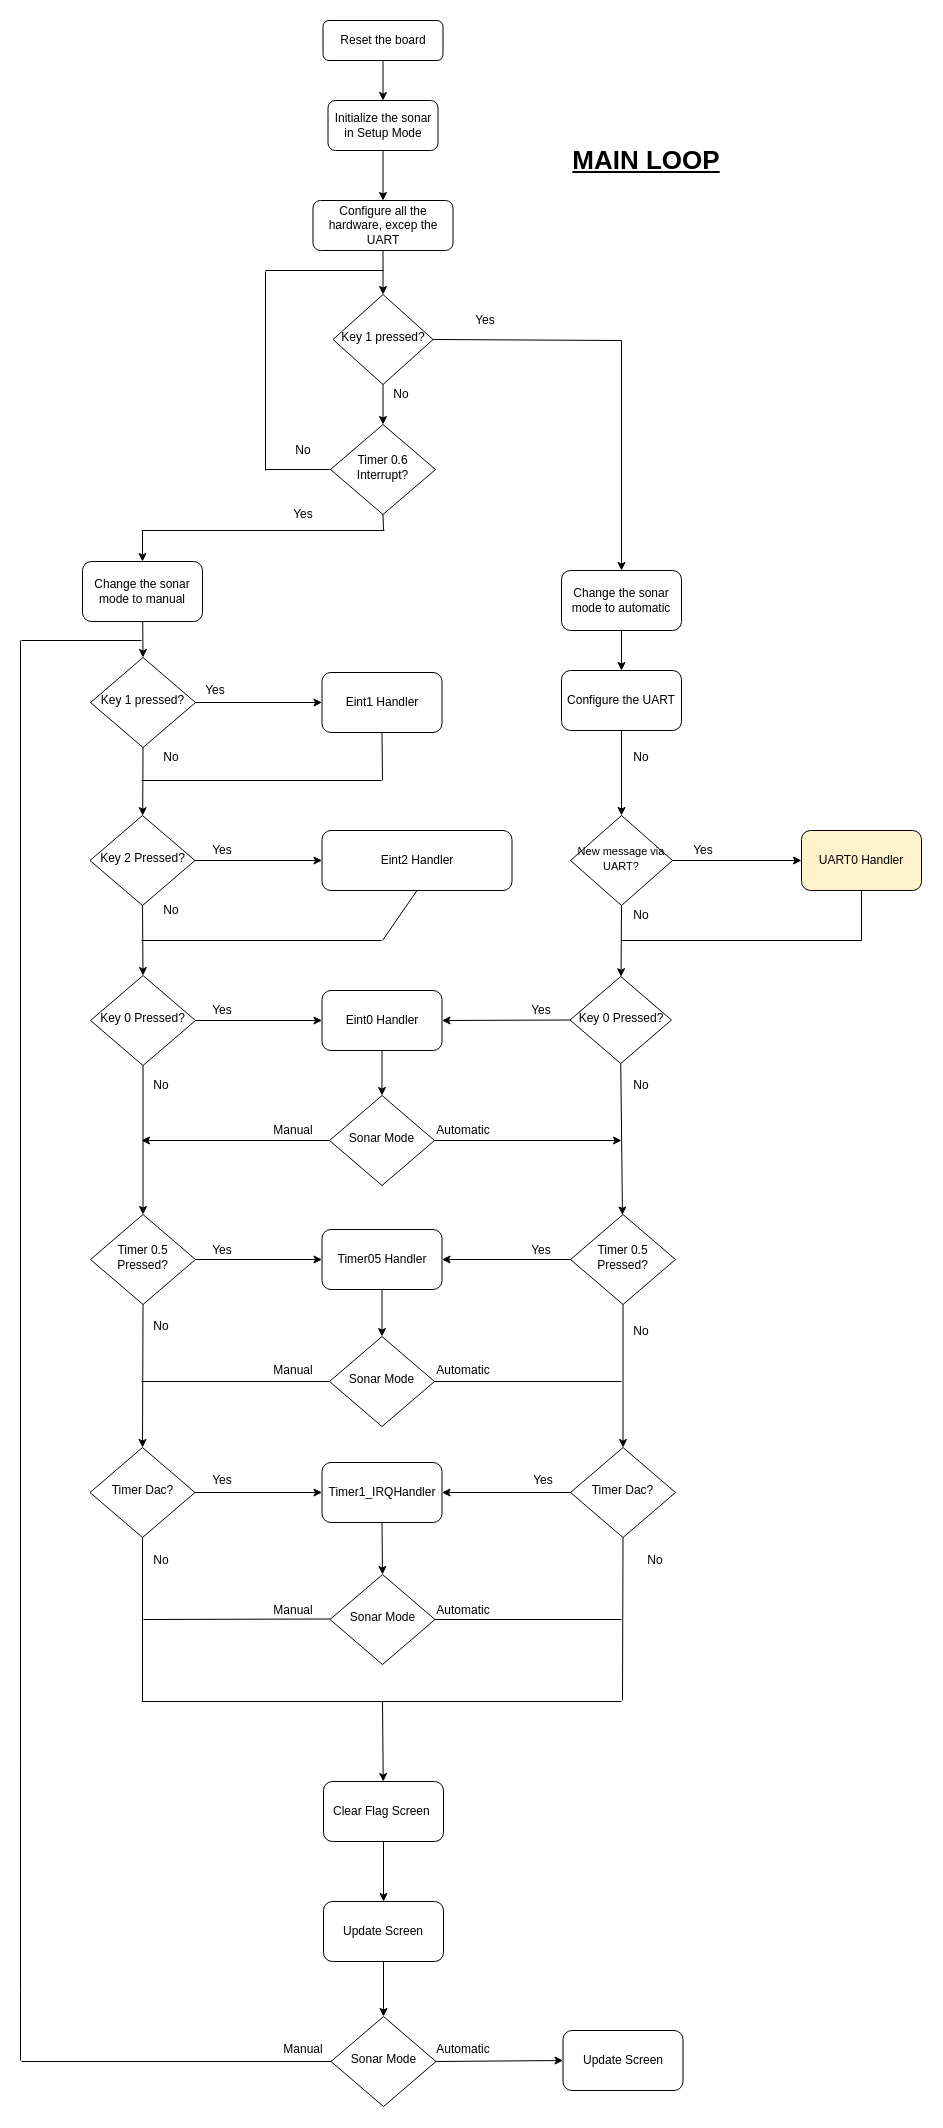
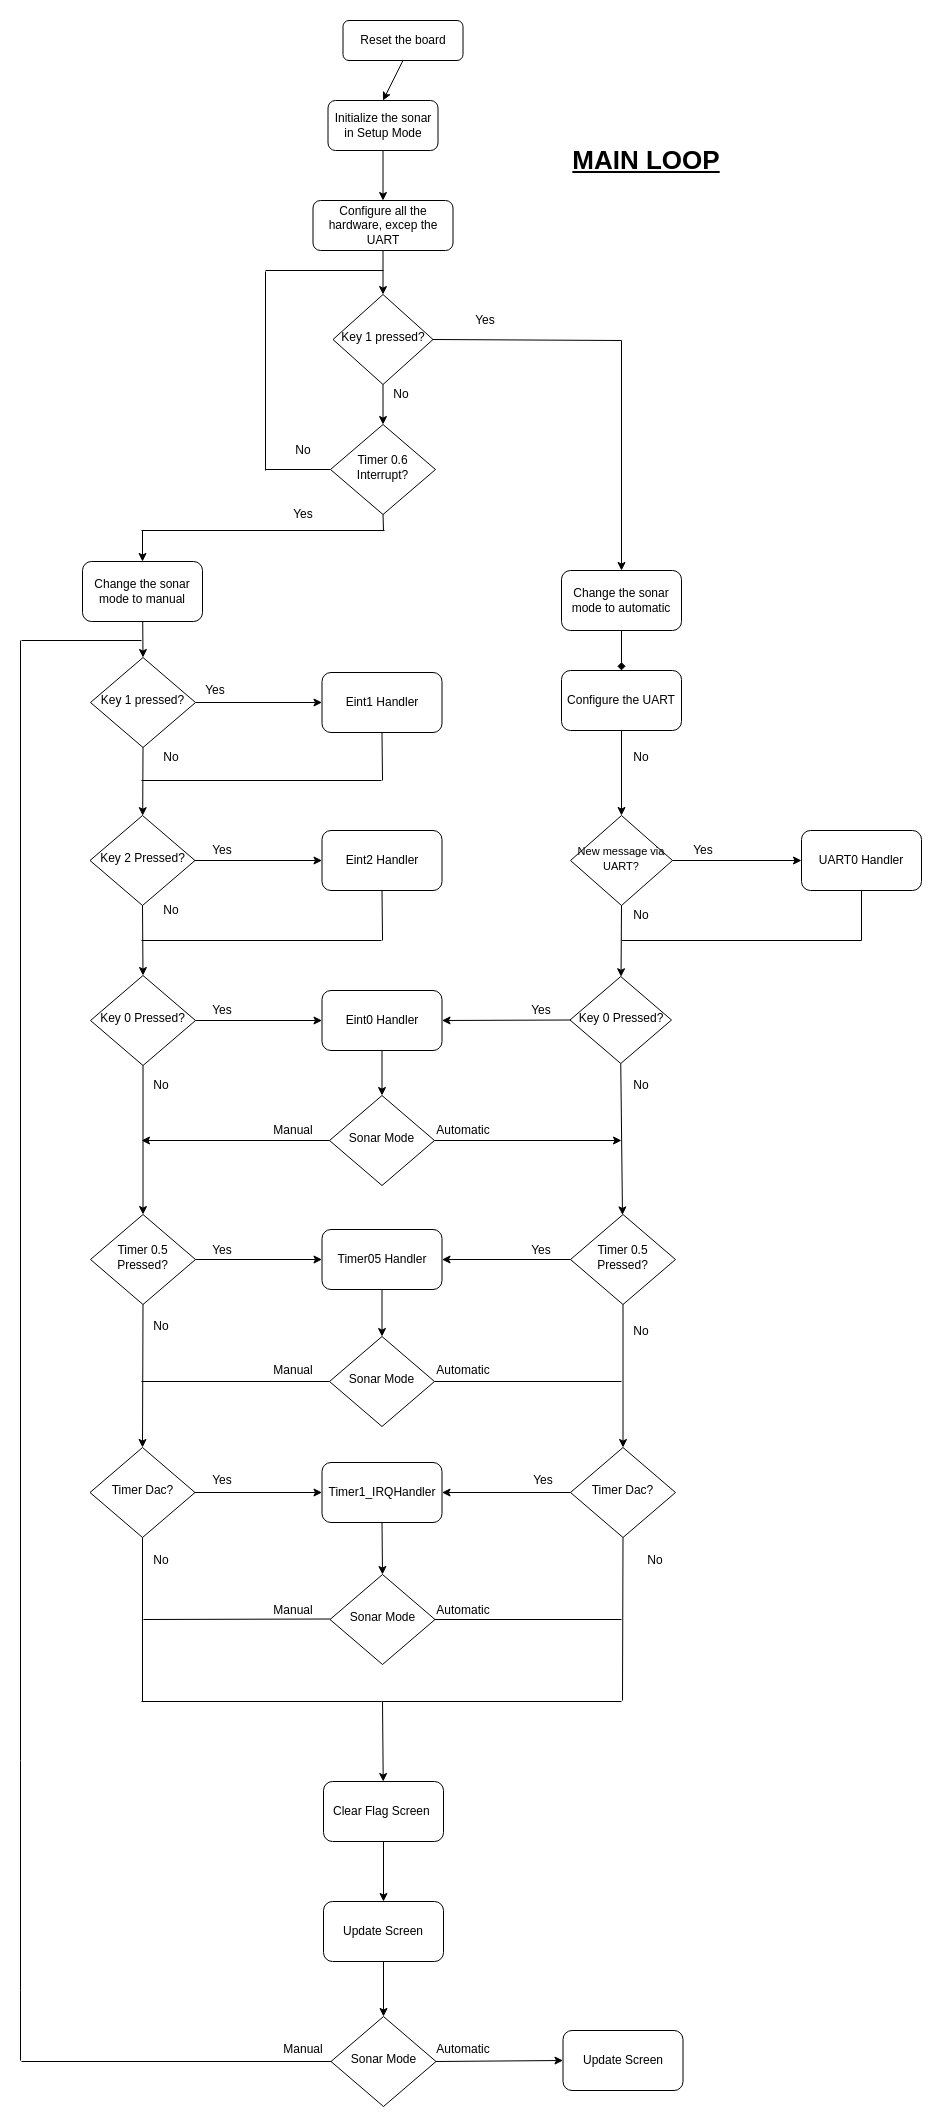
(383, 41) -> (403, 41)
(622, 662) -> (622, 661)
(417, 861) -> (382, 861)
(862, 861) -> (862, 861)
